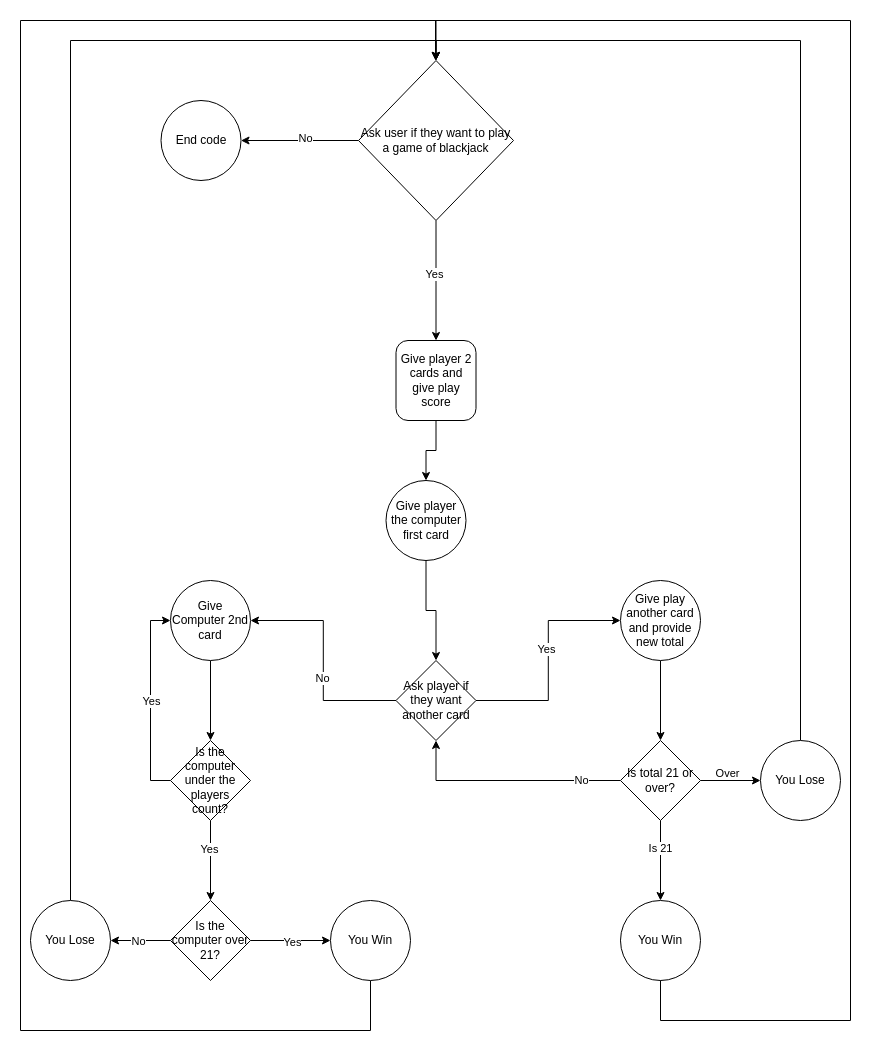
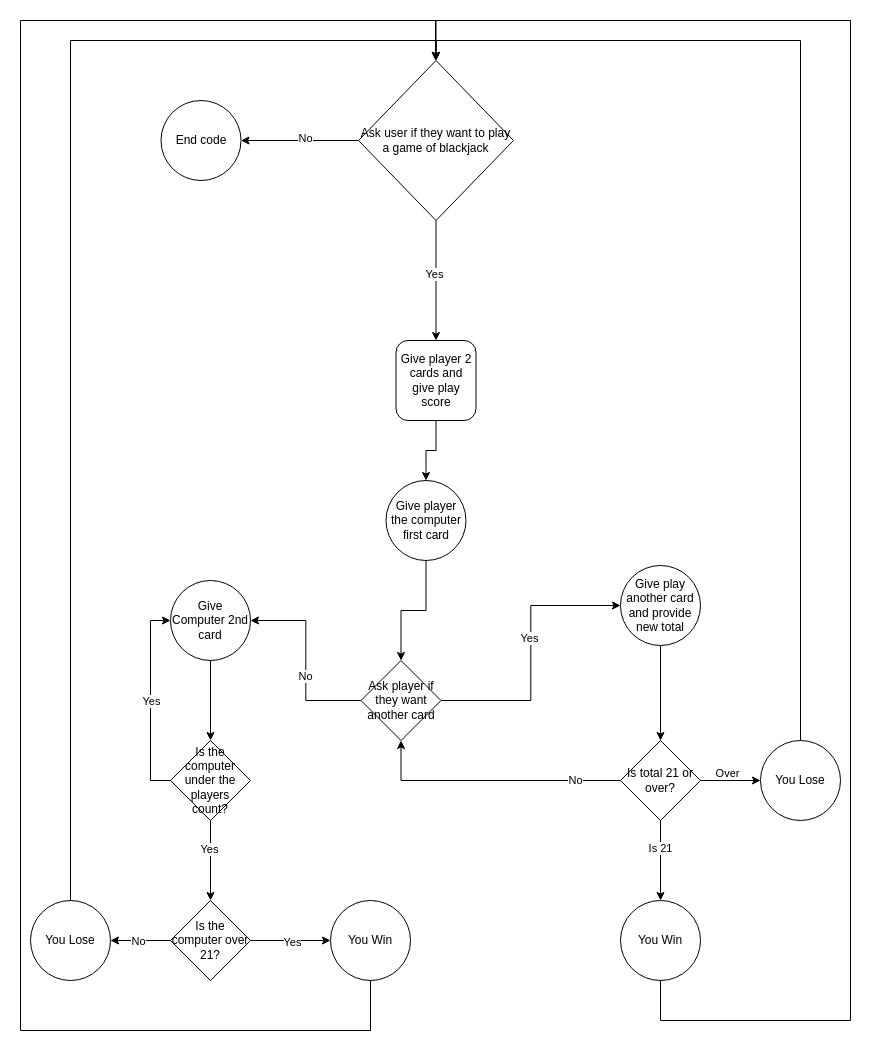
(661, 621) -> (661, 606)
(436, 701) -> (401, 701)
